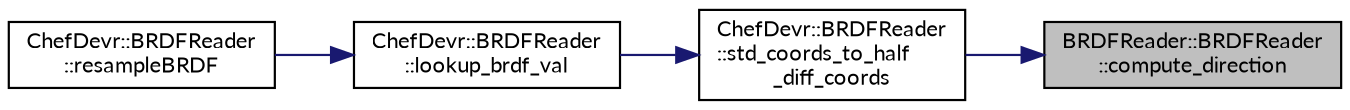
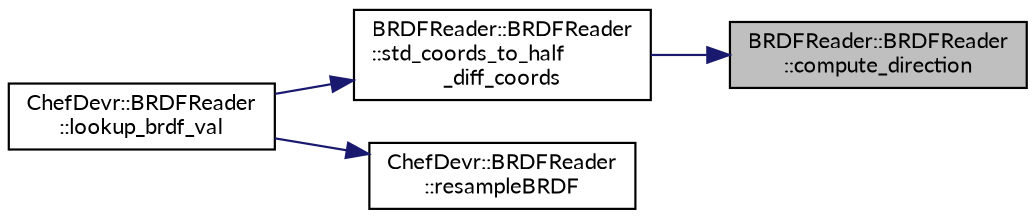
(303, 55) -> (311, 144)
(832, 55) -> (502, 55)
